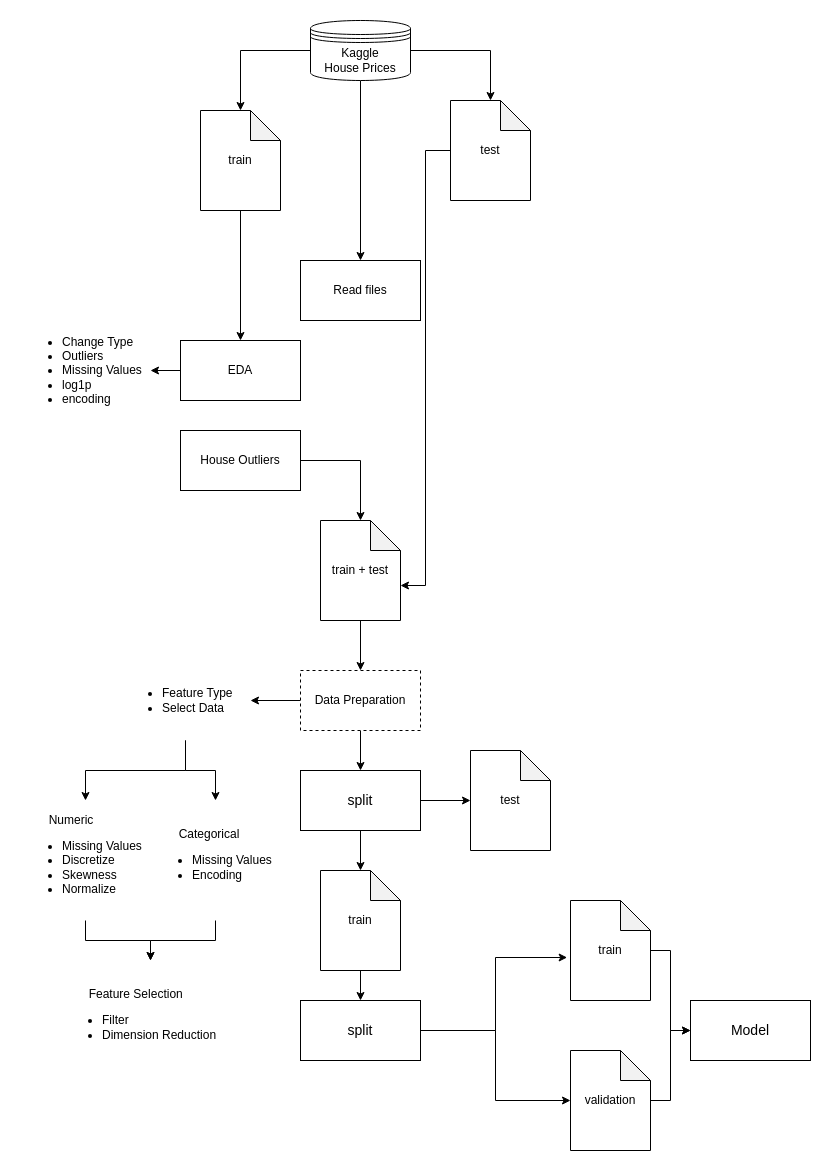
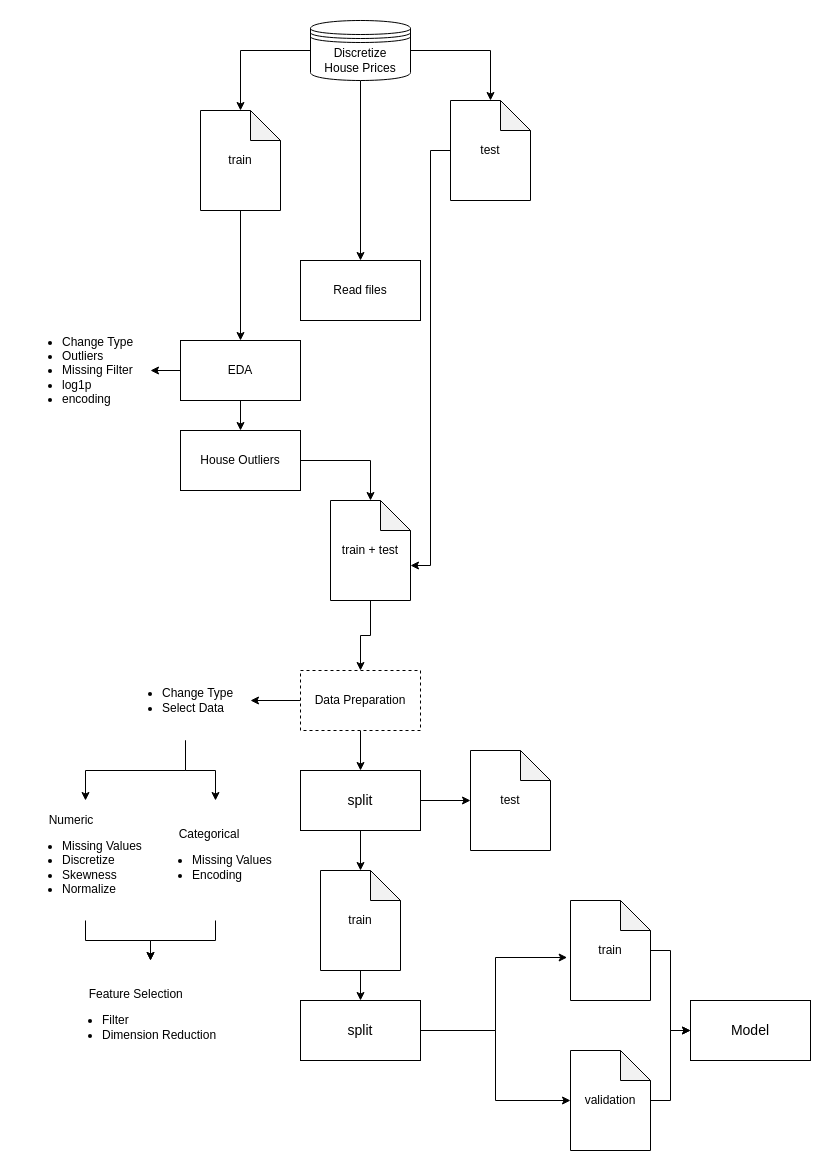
(361, 61) -> (361, 61)
(63, 371) -> (62, 371)
none -> (241, 420)
(361, 571) -> (371, 551)
(161, 701) -> (158, 701)
